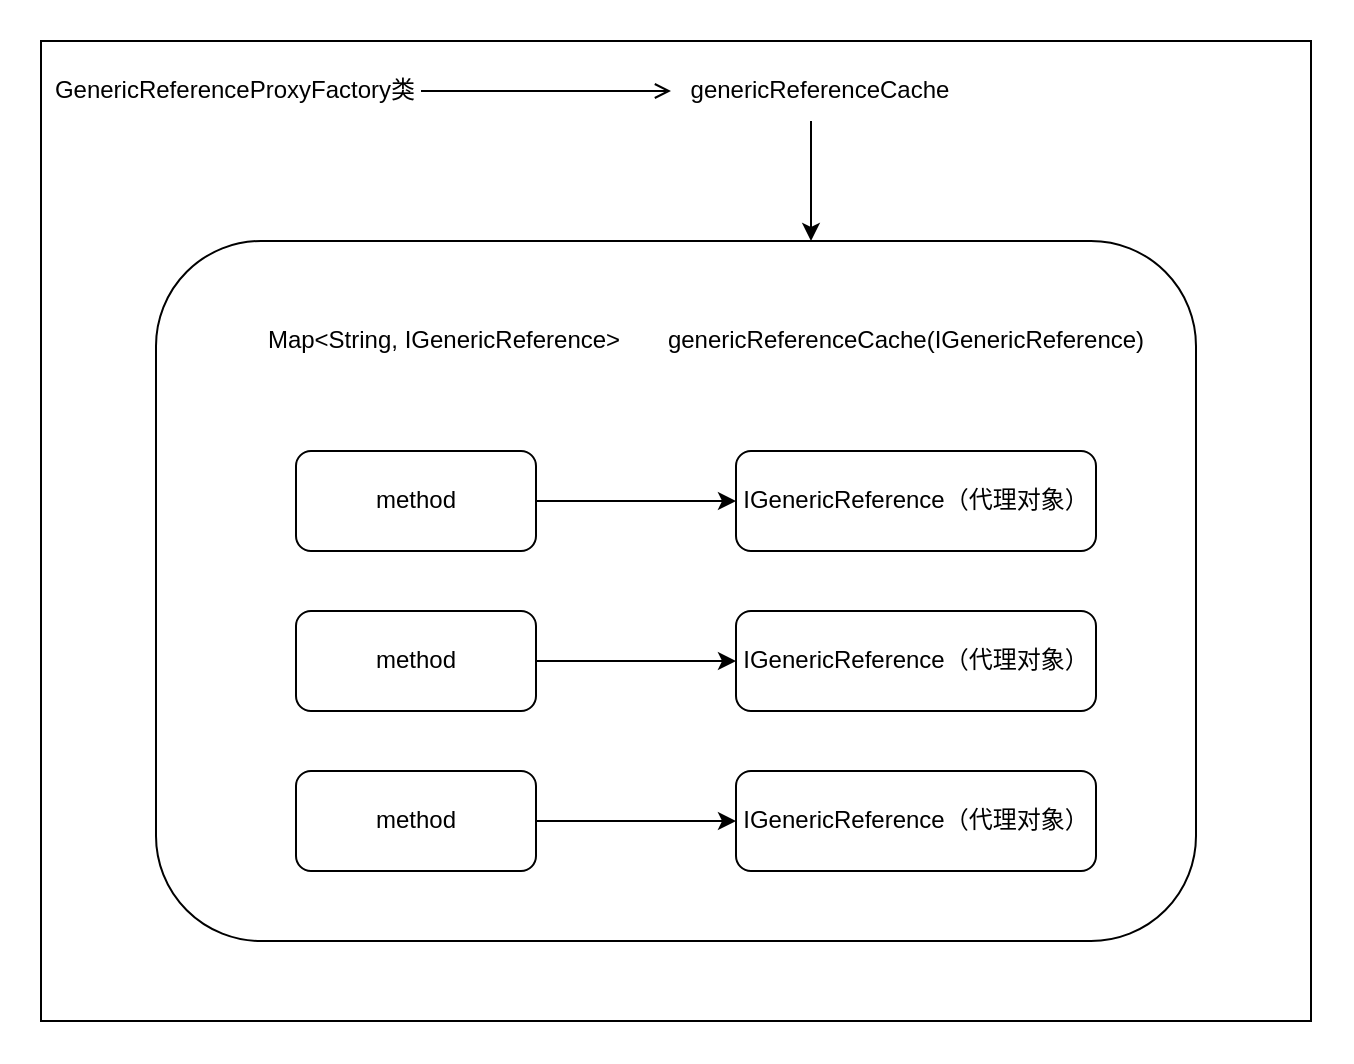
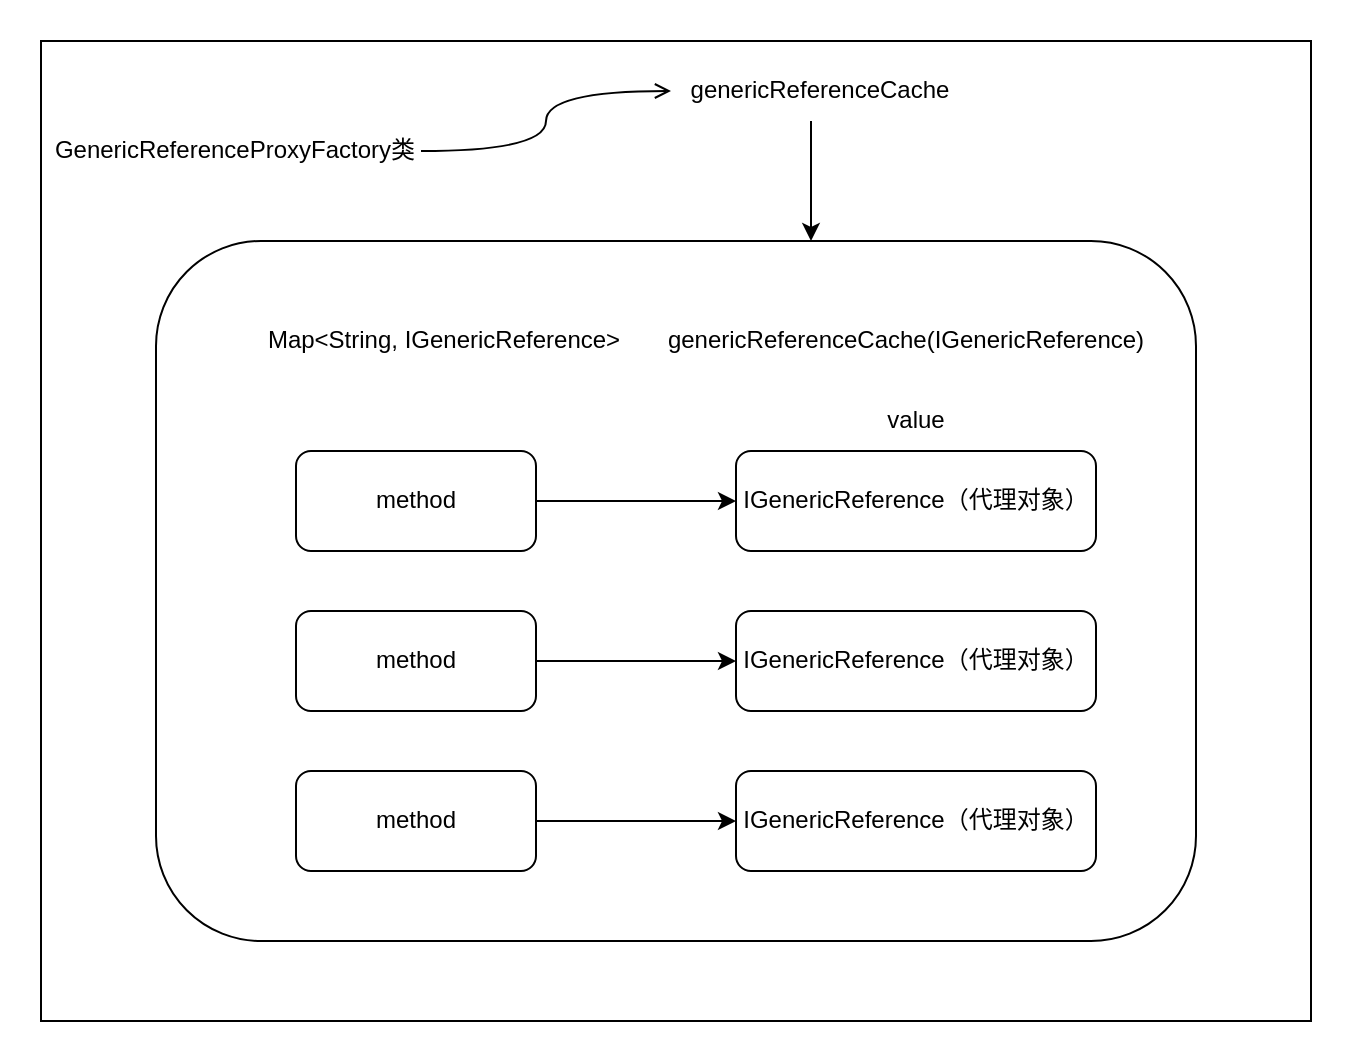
(236, 91) -> (236, 151)
none -> (916, 421)
